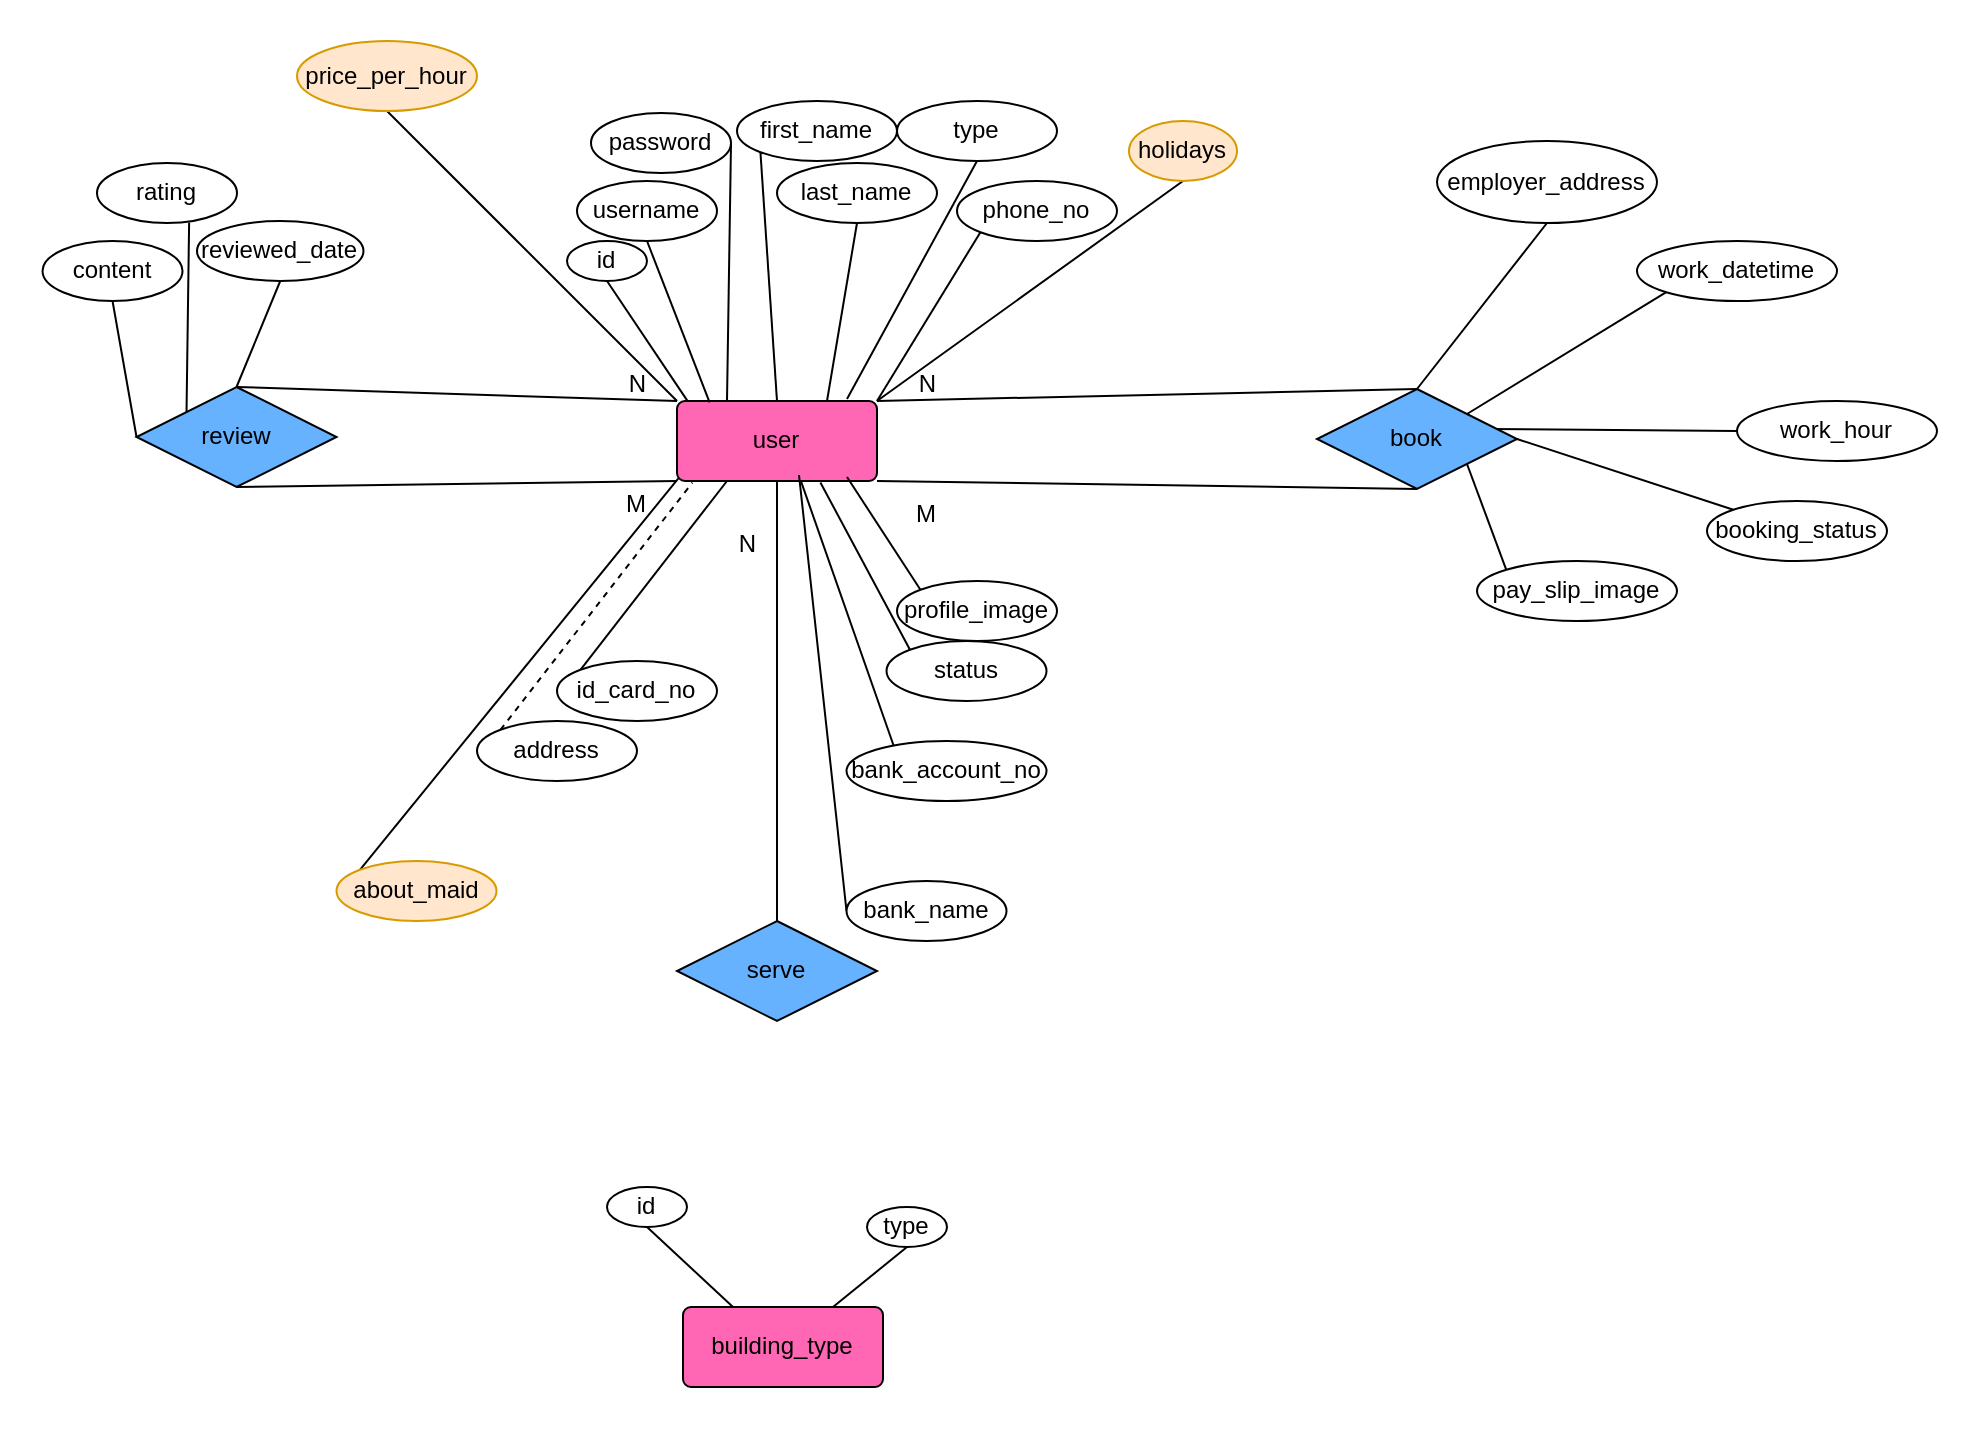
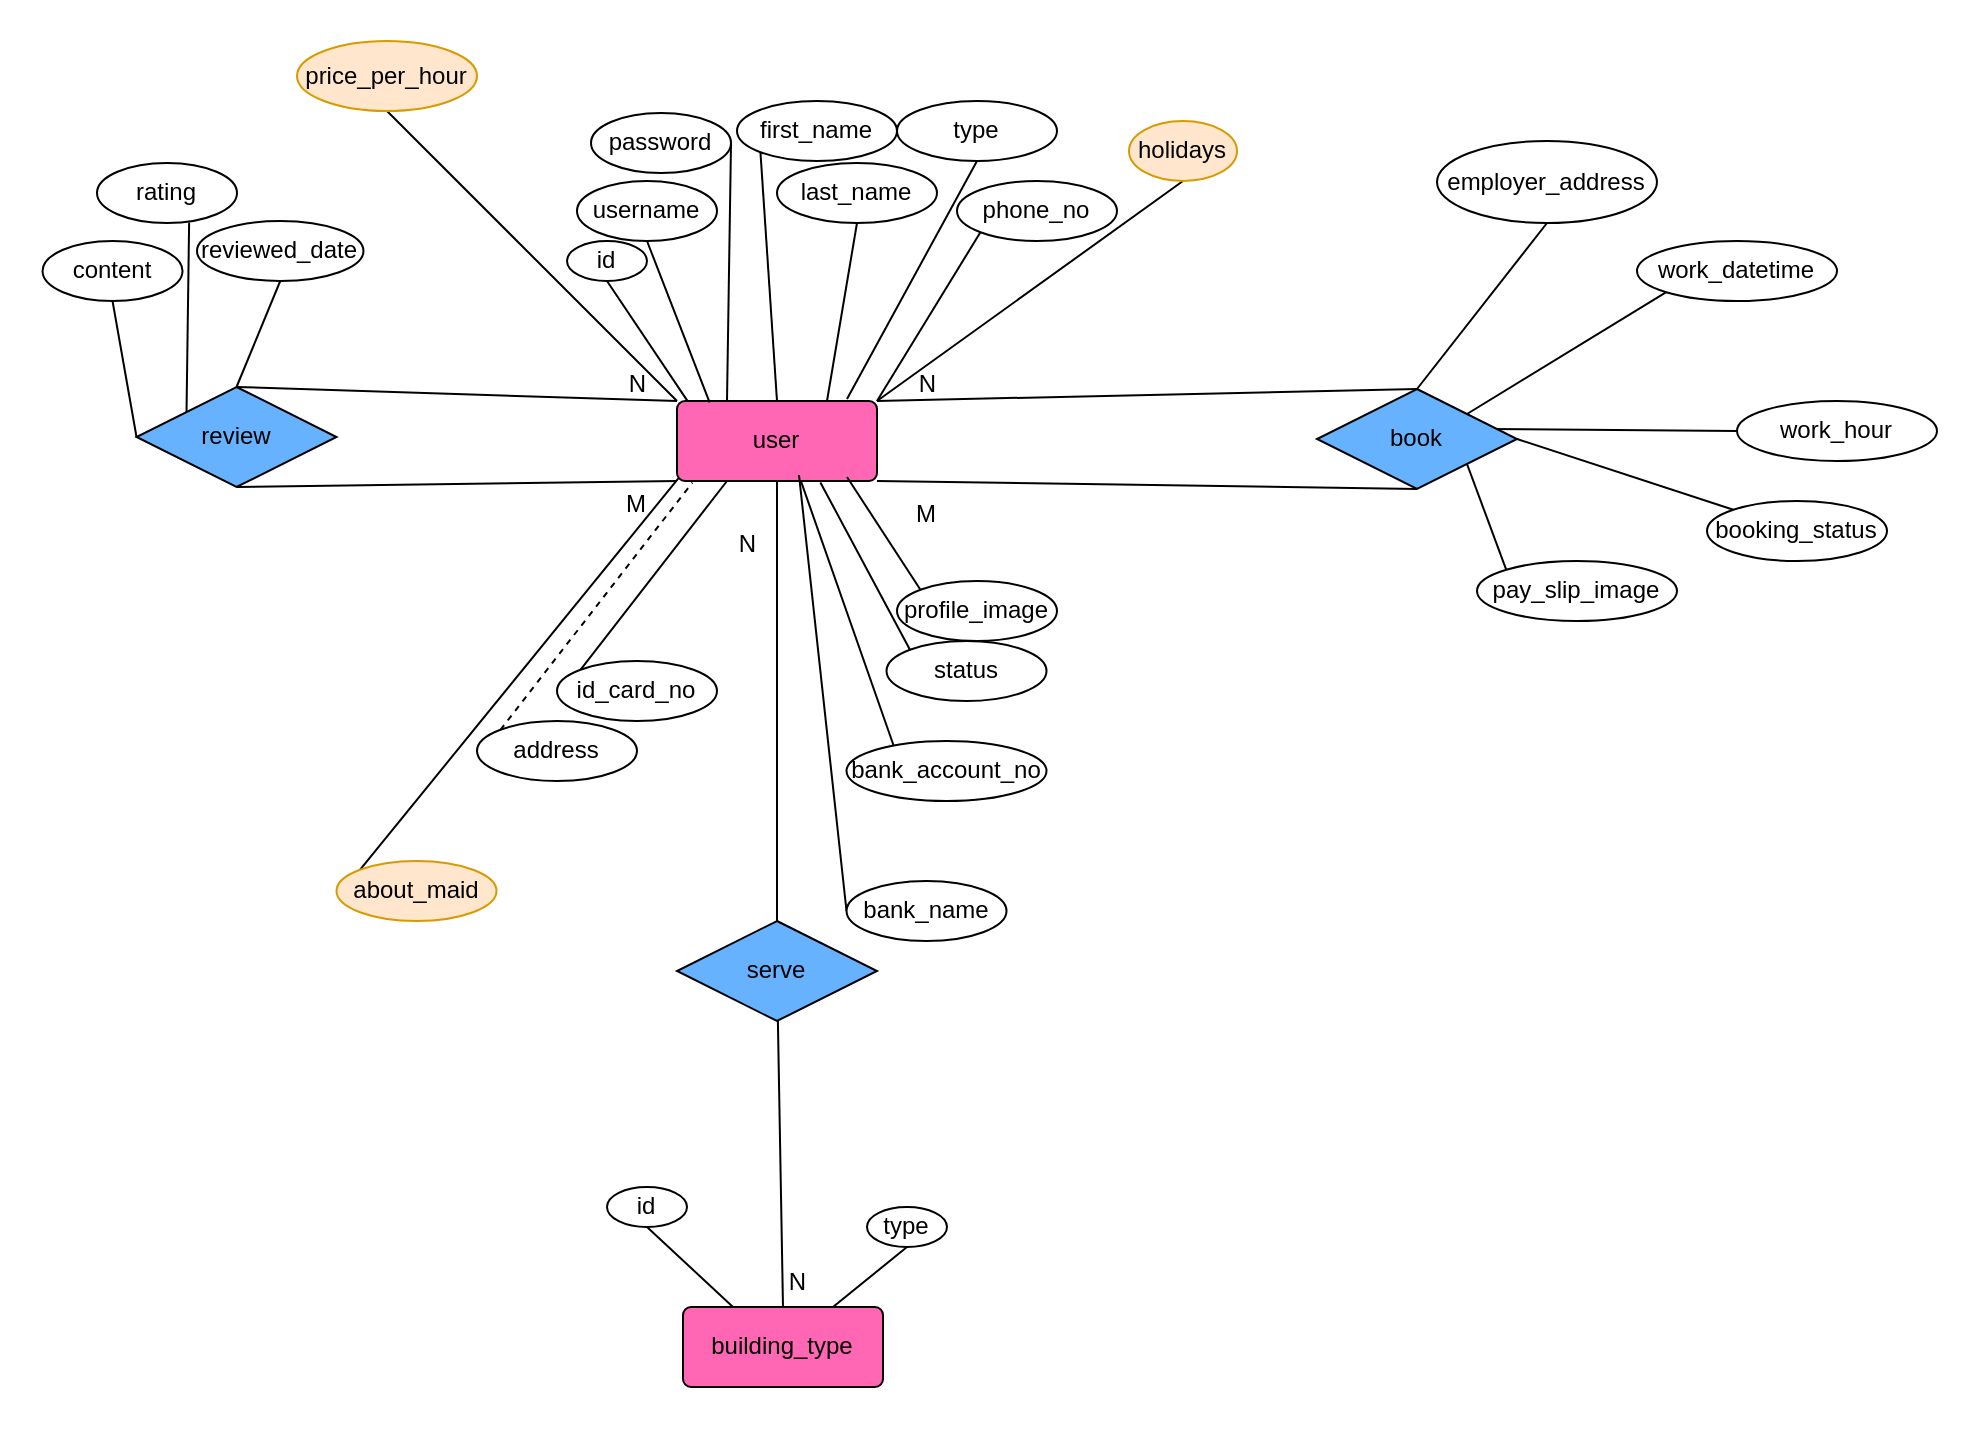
none -> (780, 1164)
